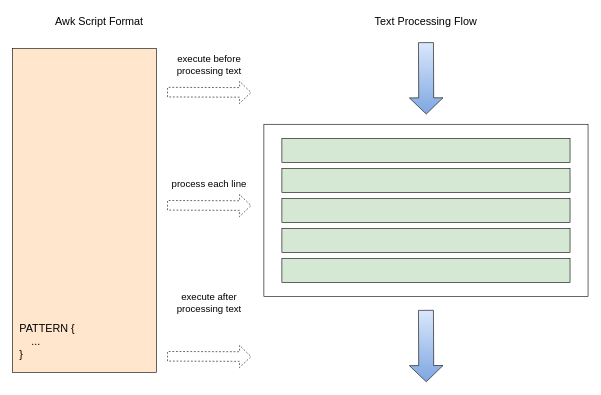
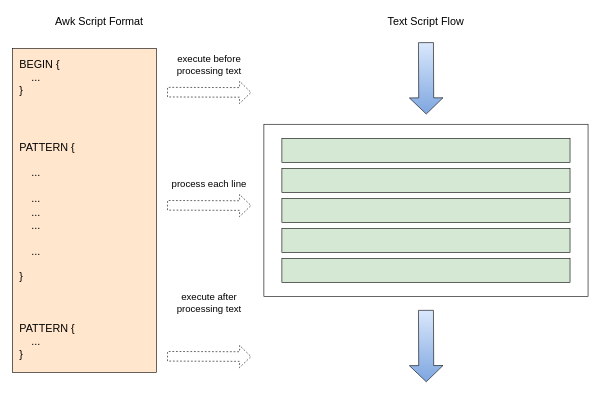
(426, 21) -> (426, 21)
none -> (66, 81)
none -> (66, 212)
